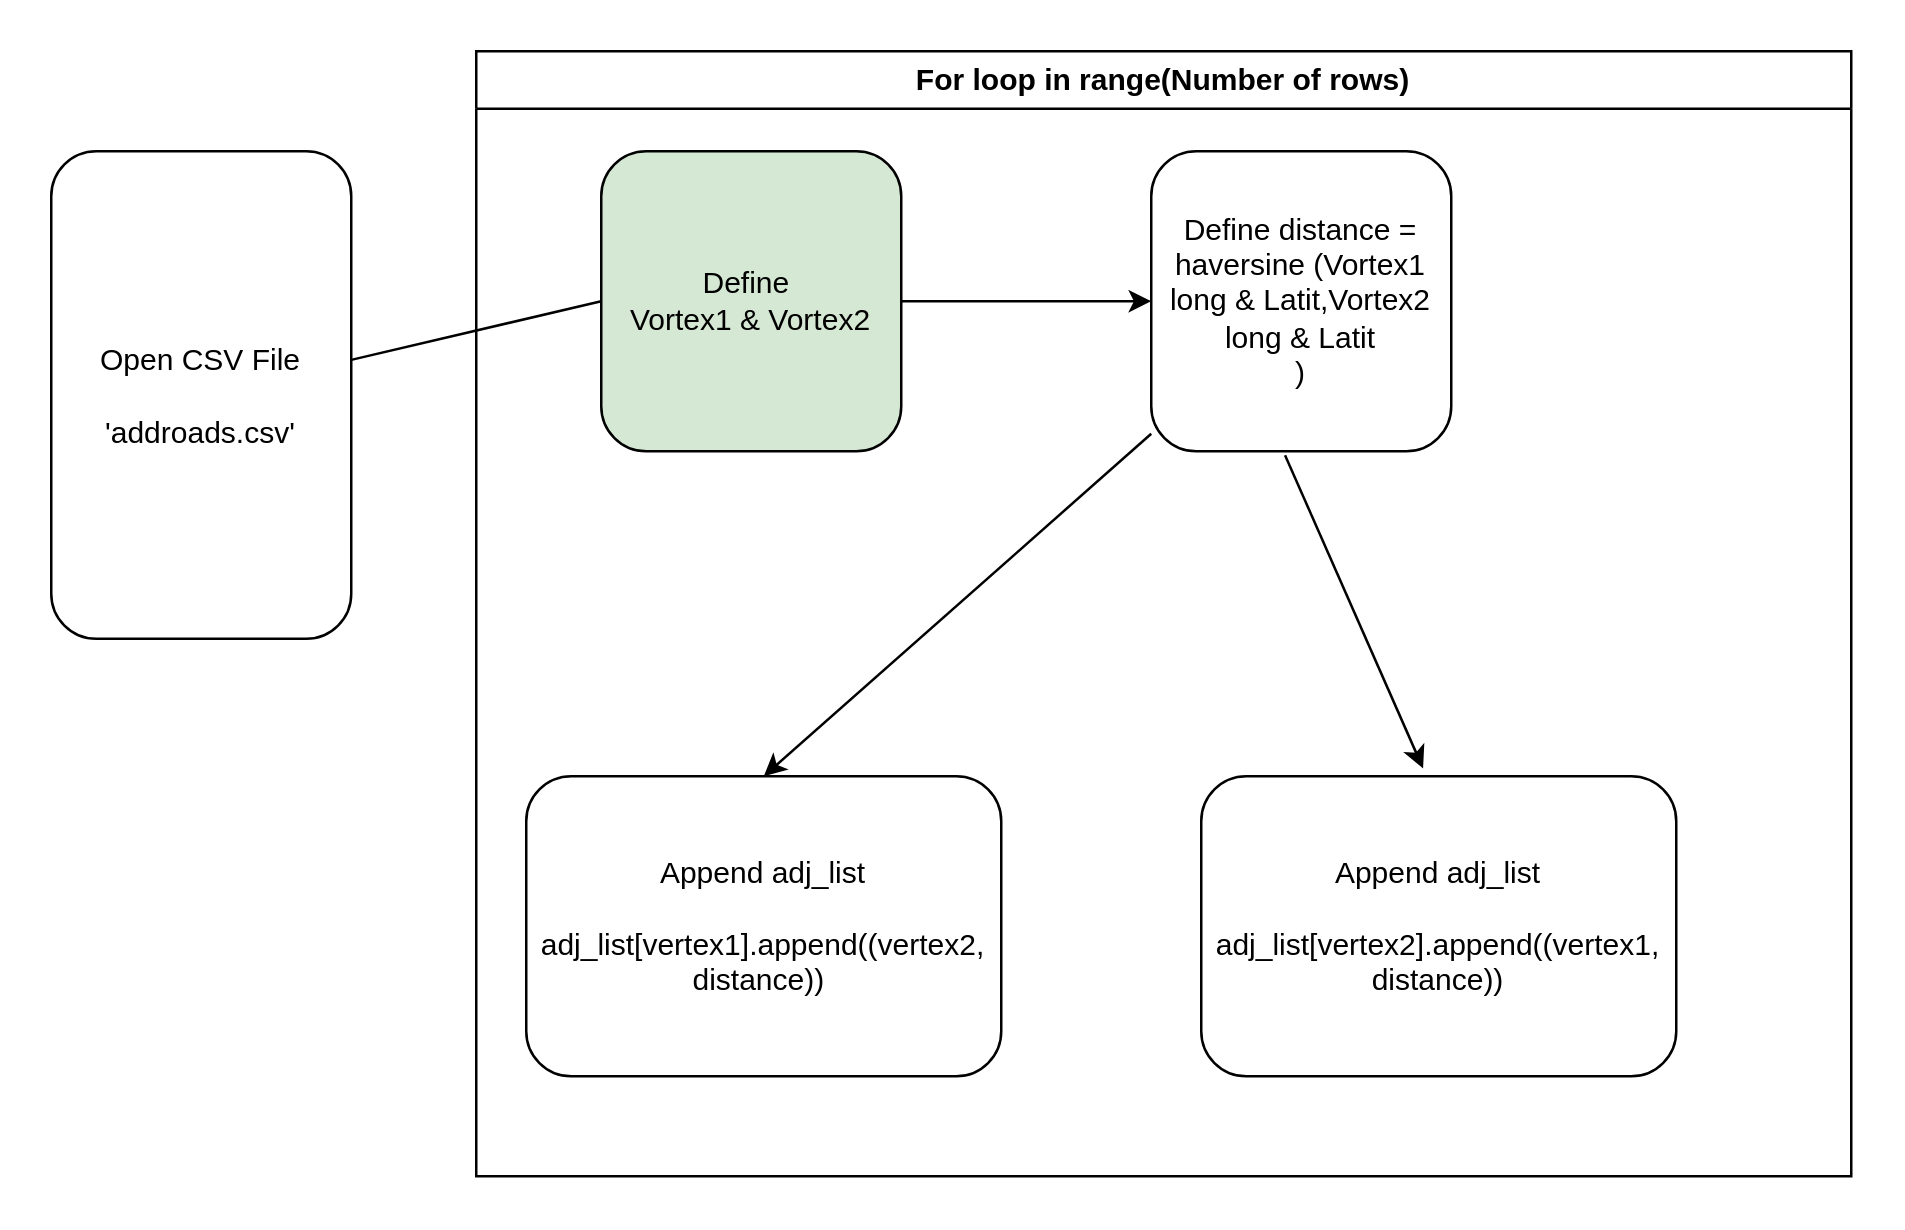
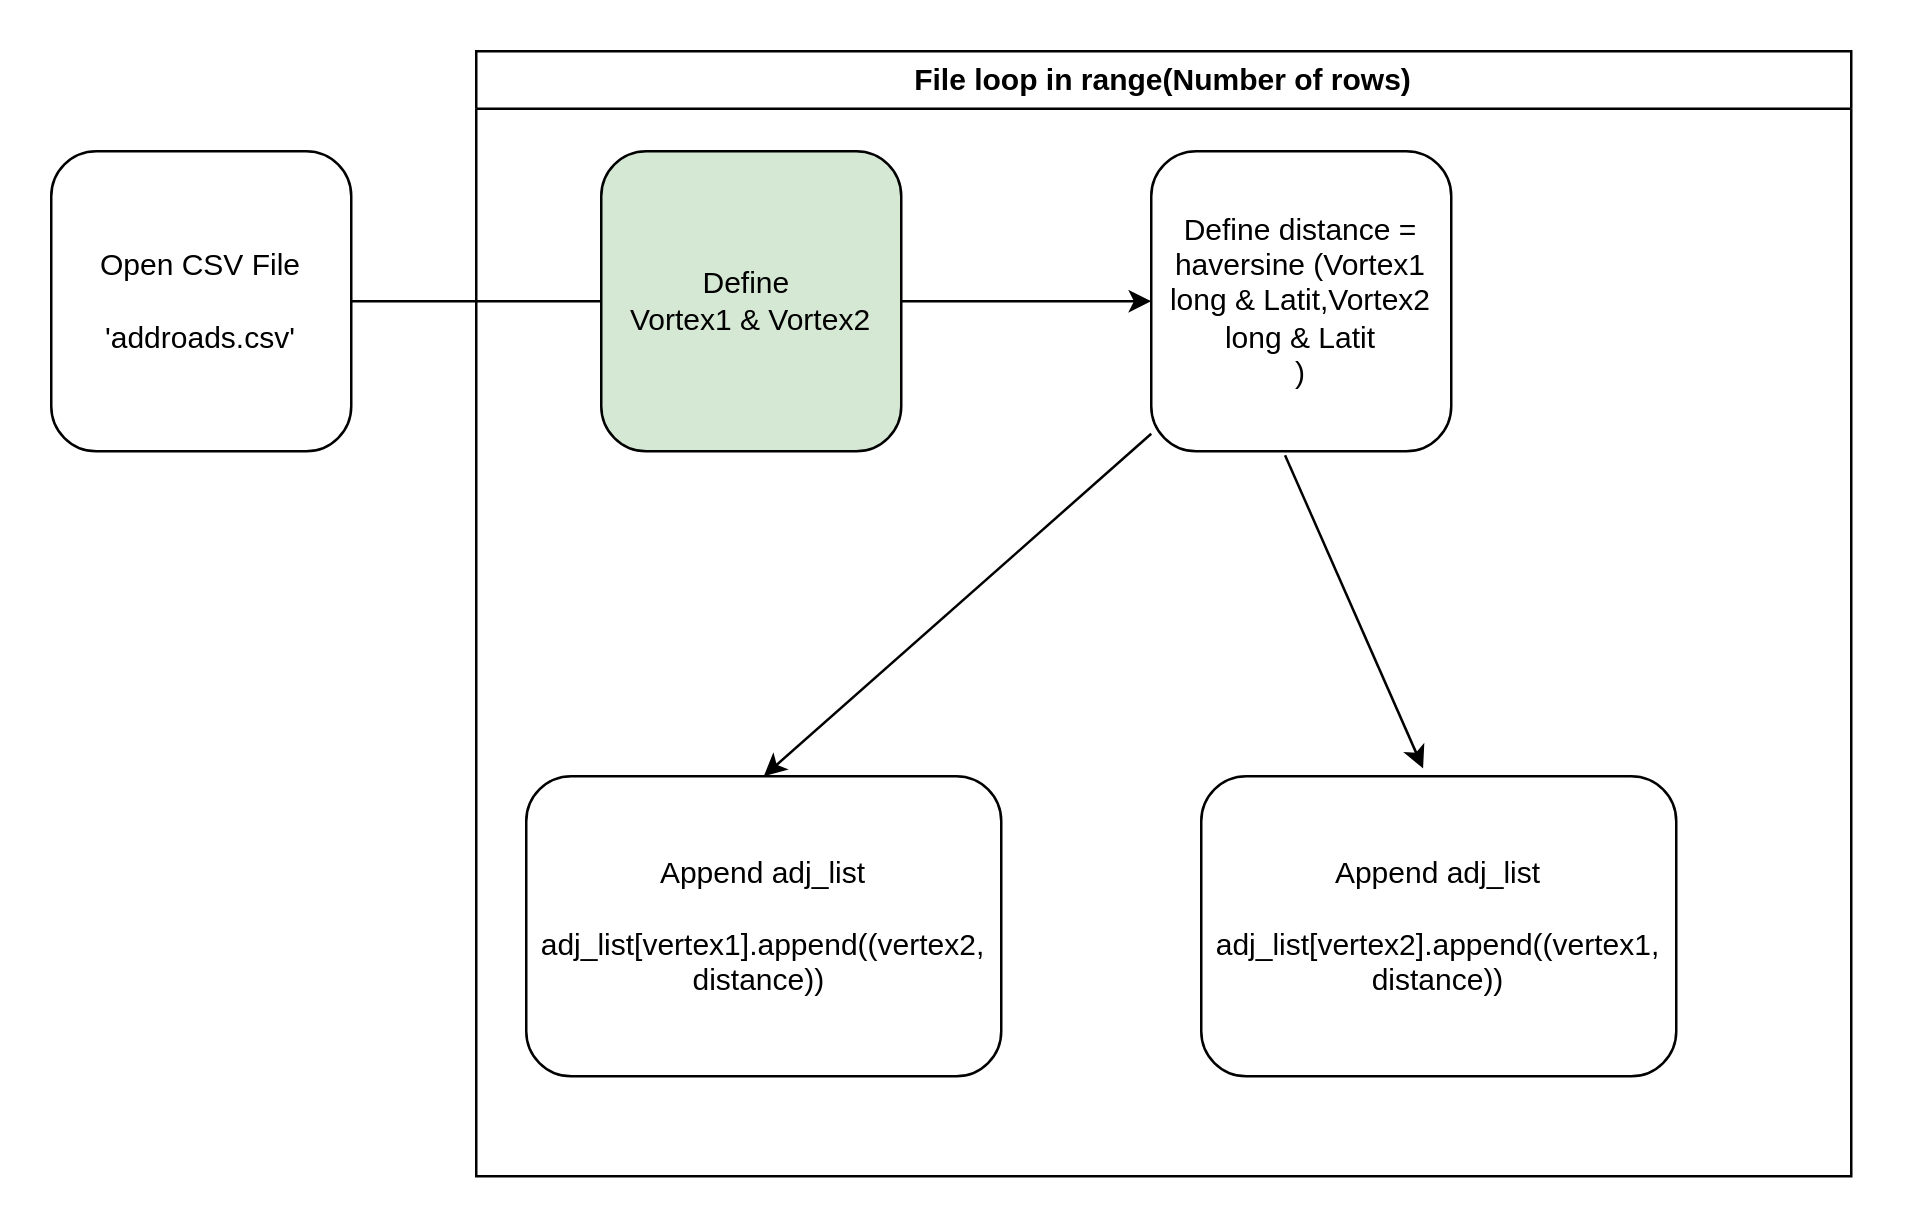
(1164, 81) -> (1164, 81)
(201, 395) -> (201, 301)
